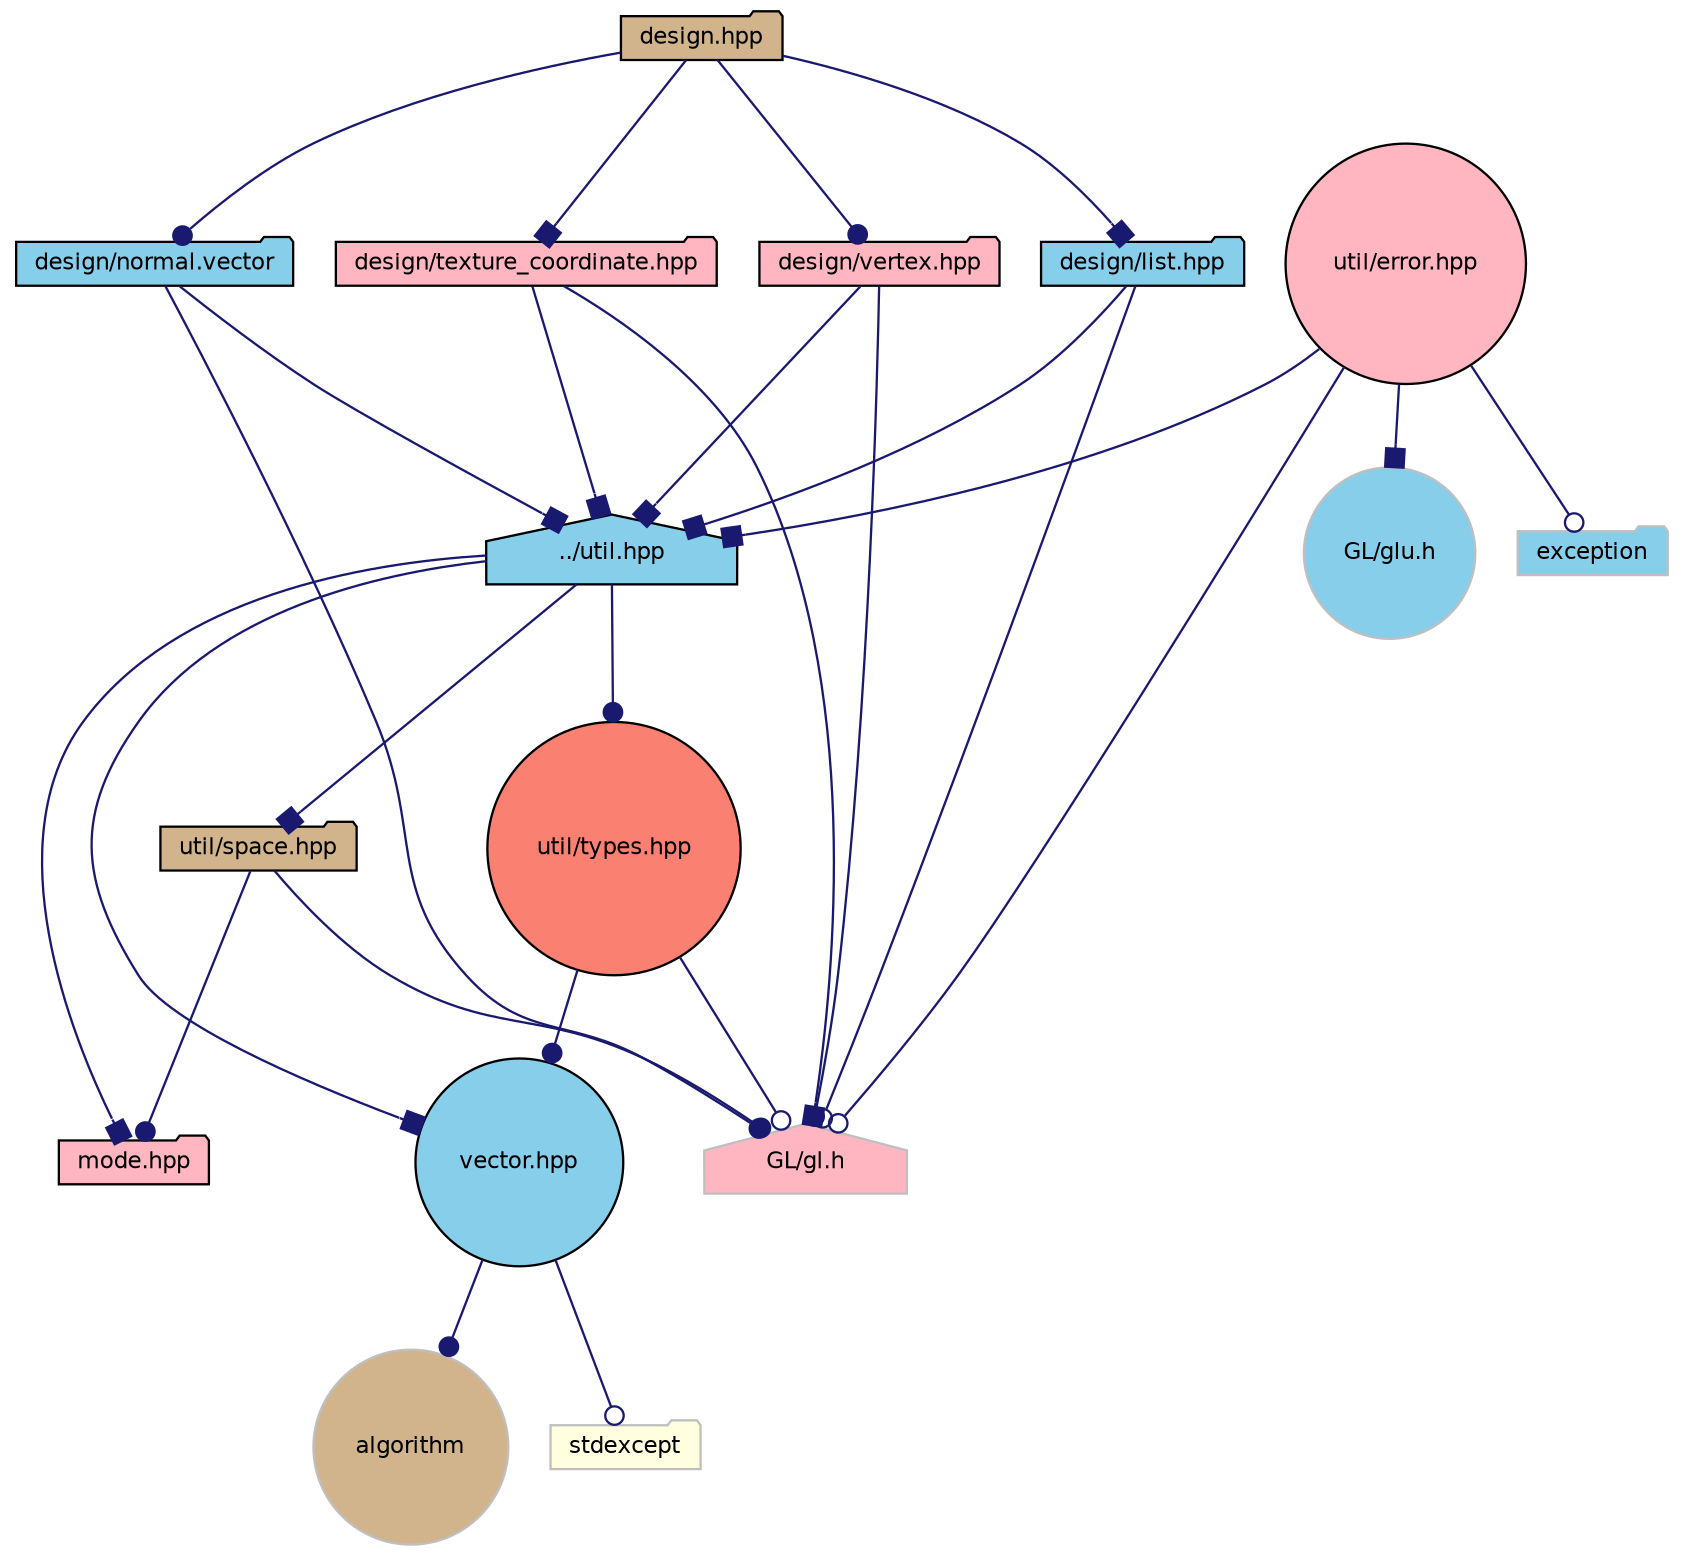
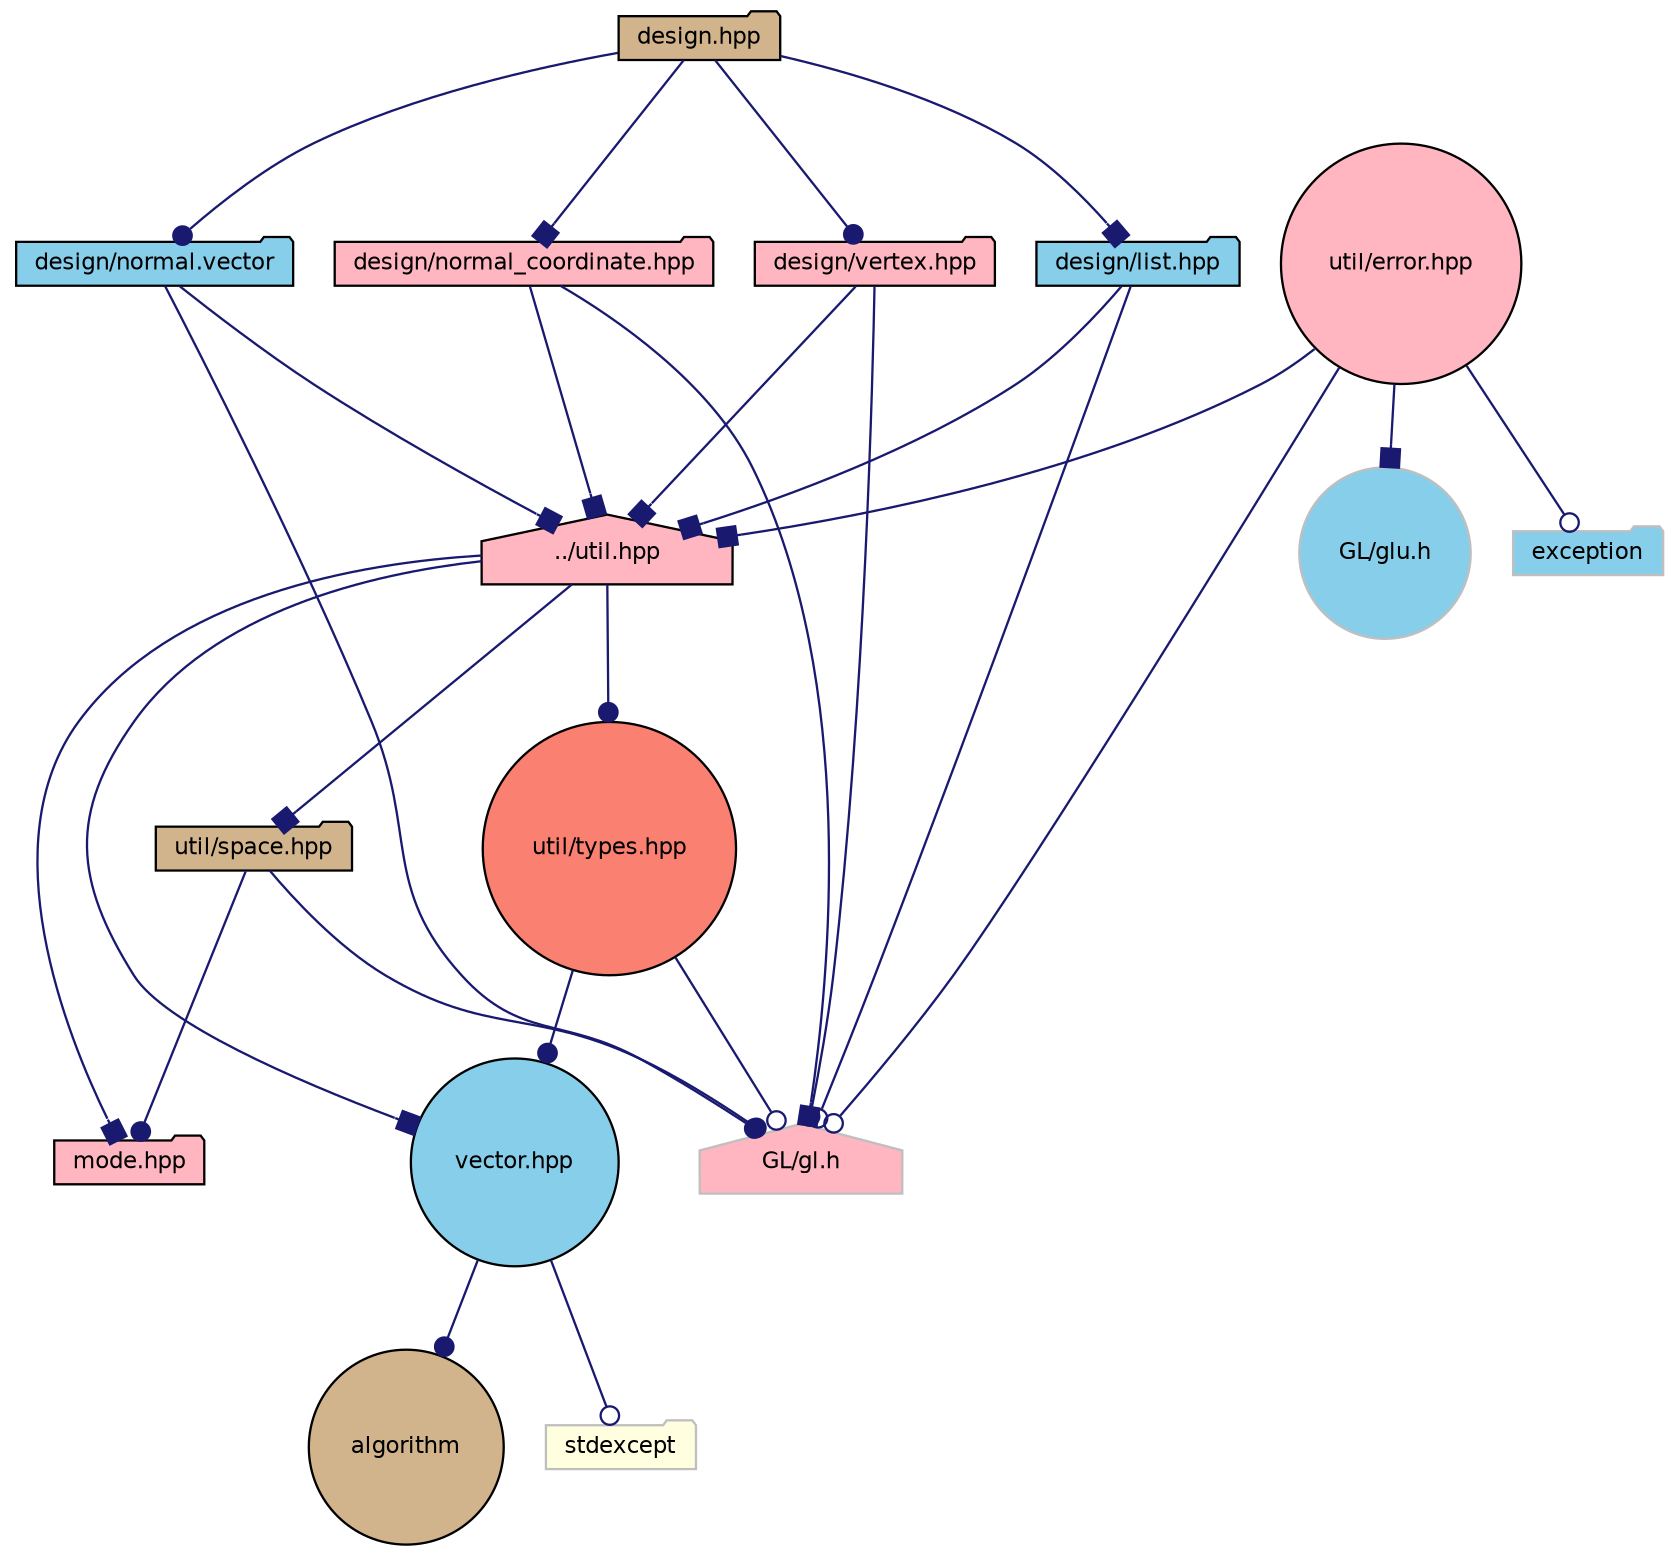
(526, 264) -> (524, 264)
(612, 553) -> (607, 553)
(411, 1447) -> (406, 1447)
